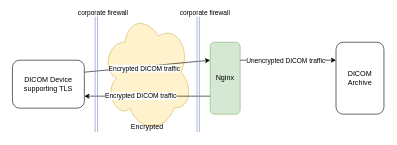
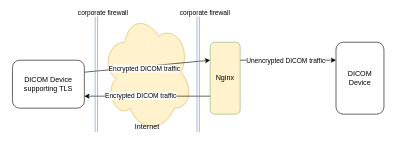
(225, 78) -> (225, 78)
(360, 78) -> (360, 78)
(147, 126) -> (147, 126)
